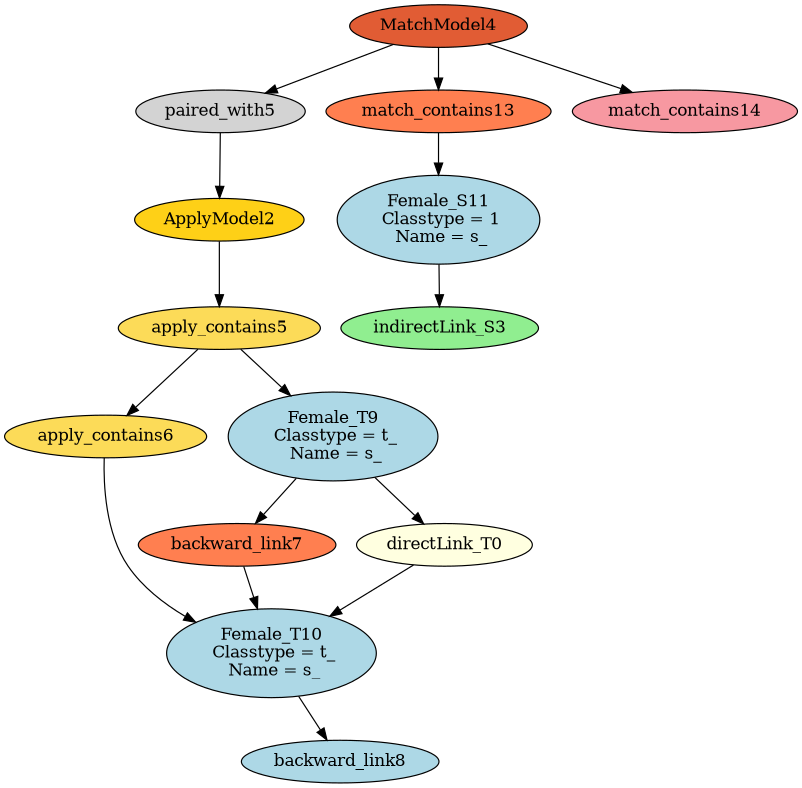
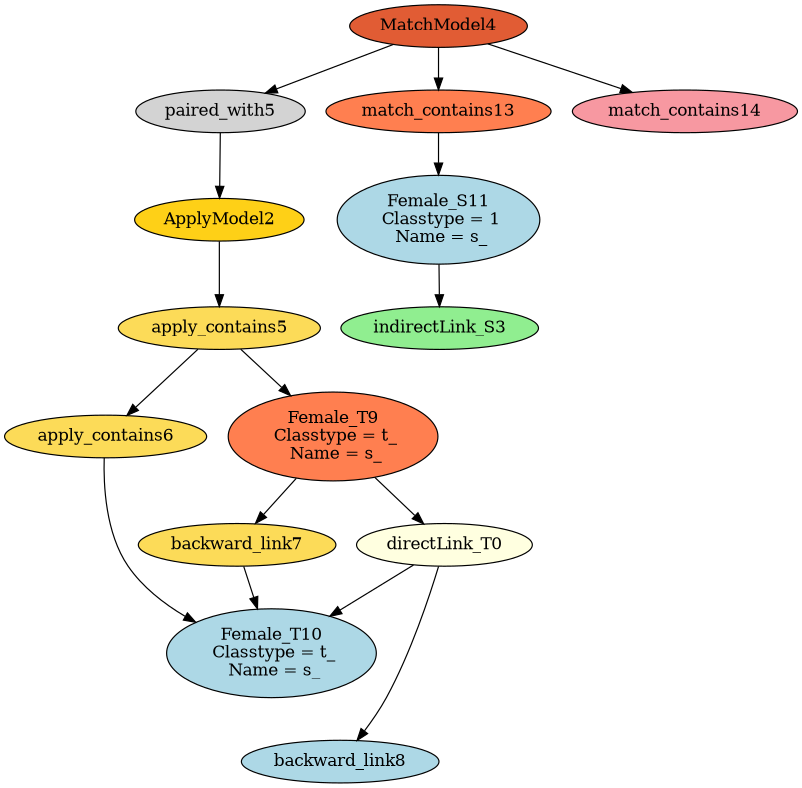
(333, 436) -> (333, 436)
(237, 545) -> (237, 545)
(310, 713) -> (408, 652)
